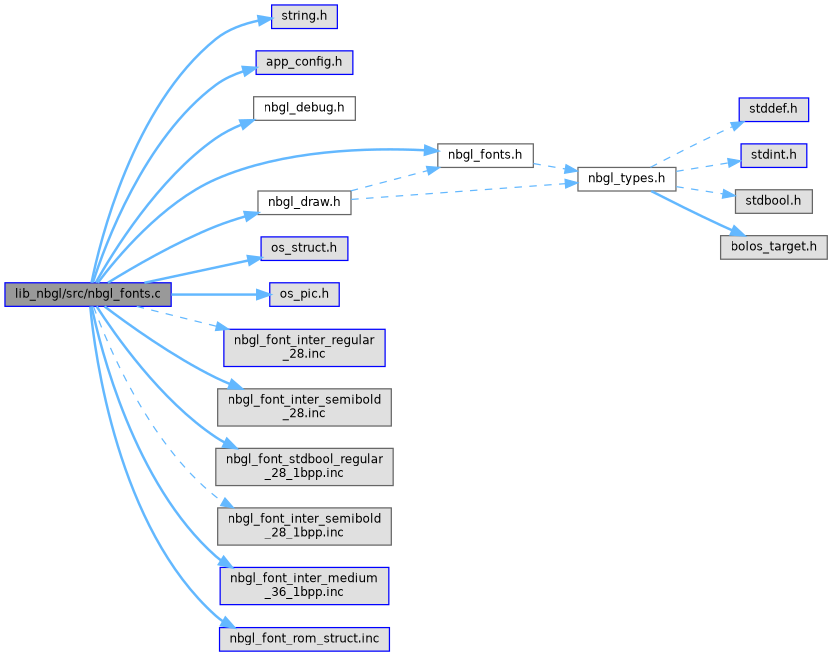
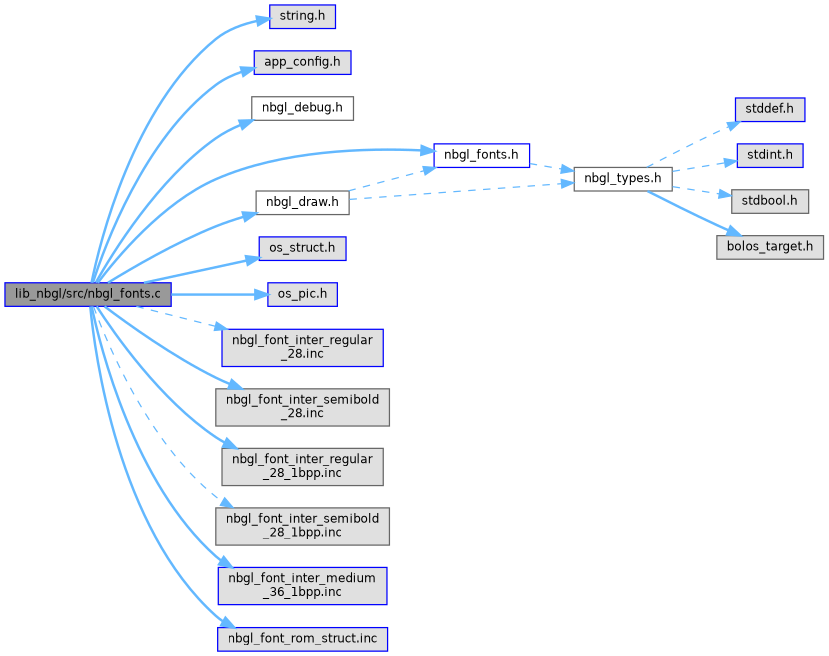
(486, 156) -> (482, 156)
(304, 467) -> (303, 467)
